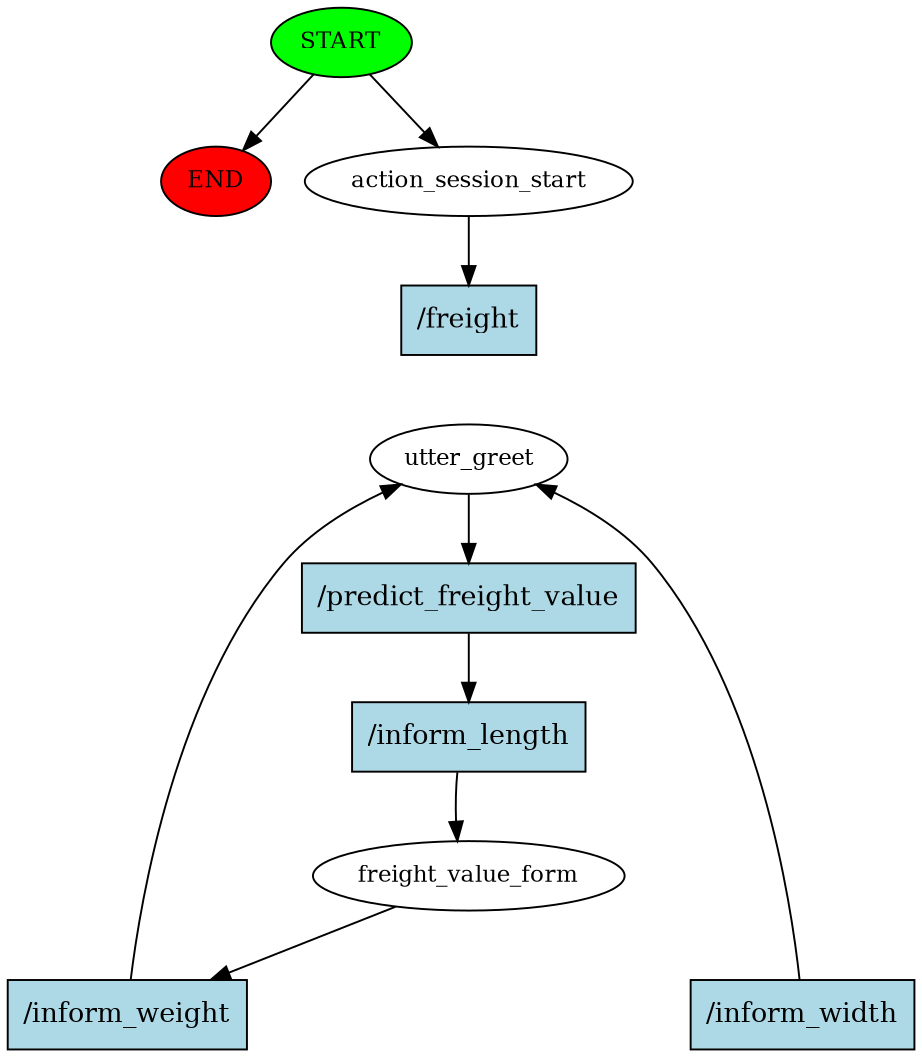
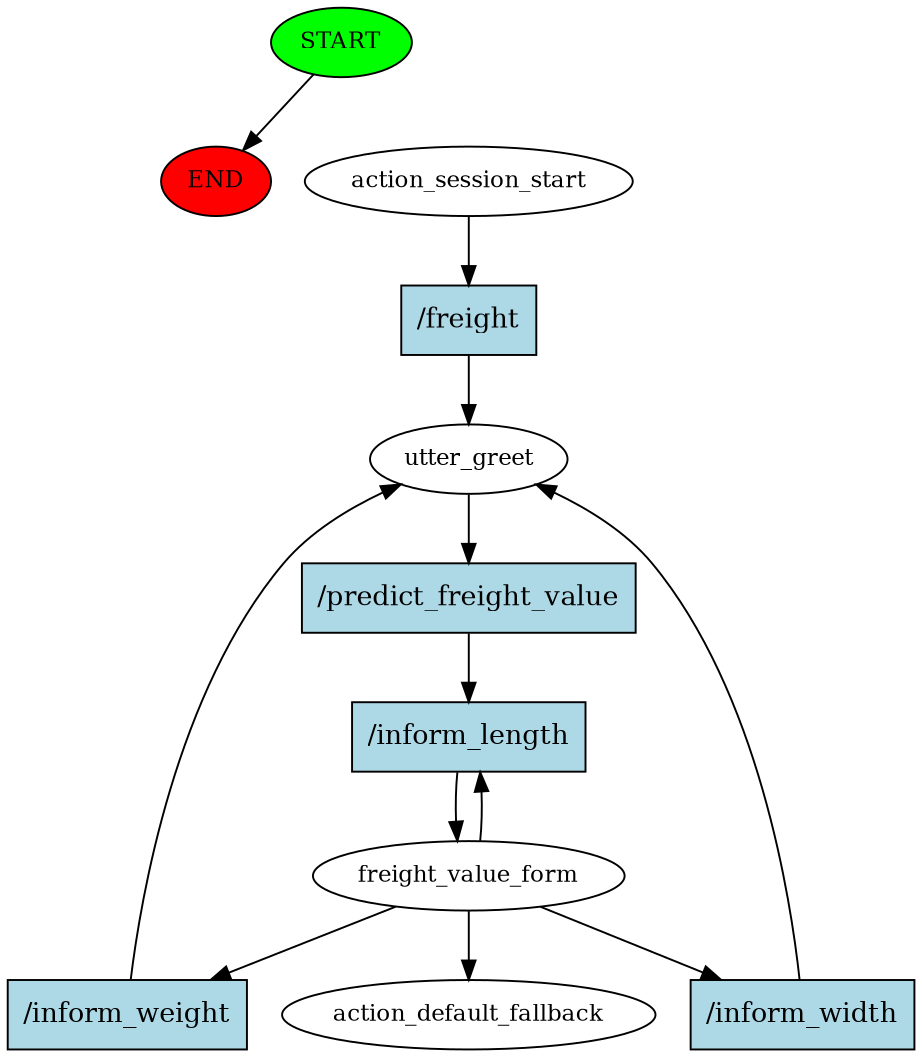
(397, 103) -> none
none -> (469, 380)
none -> (482, 816)
none -> (622, 940)
none -> (469, 1015)
